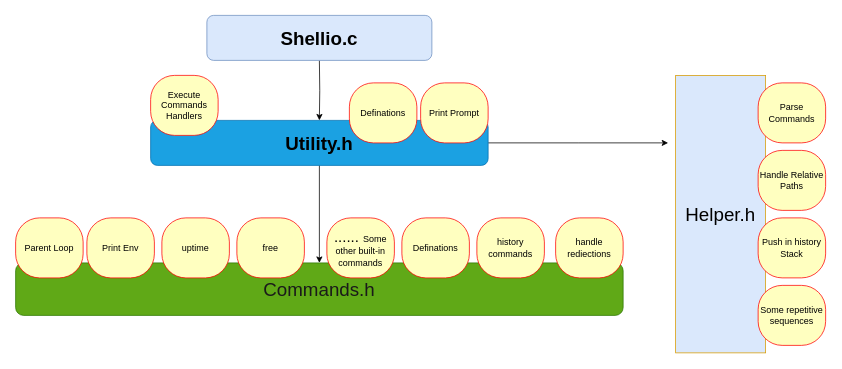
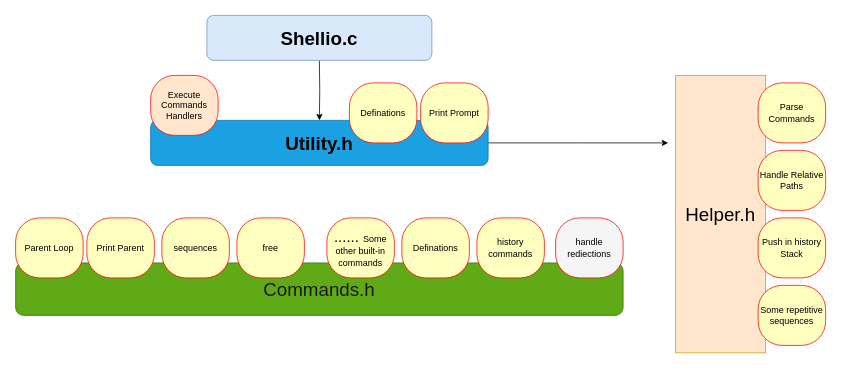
(184, 105) -> (184, 105)
(319, 212) -> none
(720, 214) -> (720, 214)
(120, 248) -> (120, 248)
(195, 248) -> (195, 248)
(589, 248) -> (589, 248)
